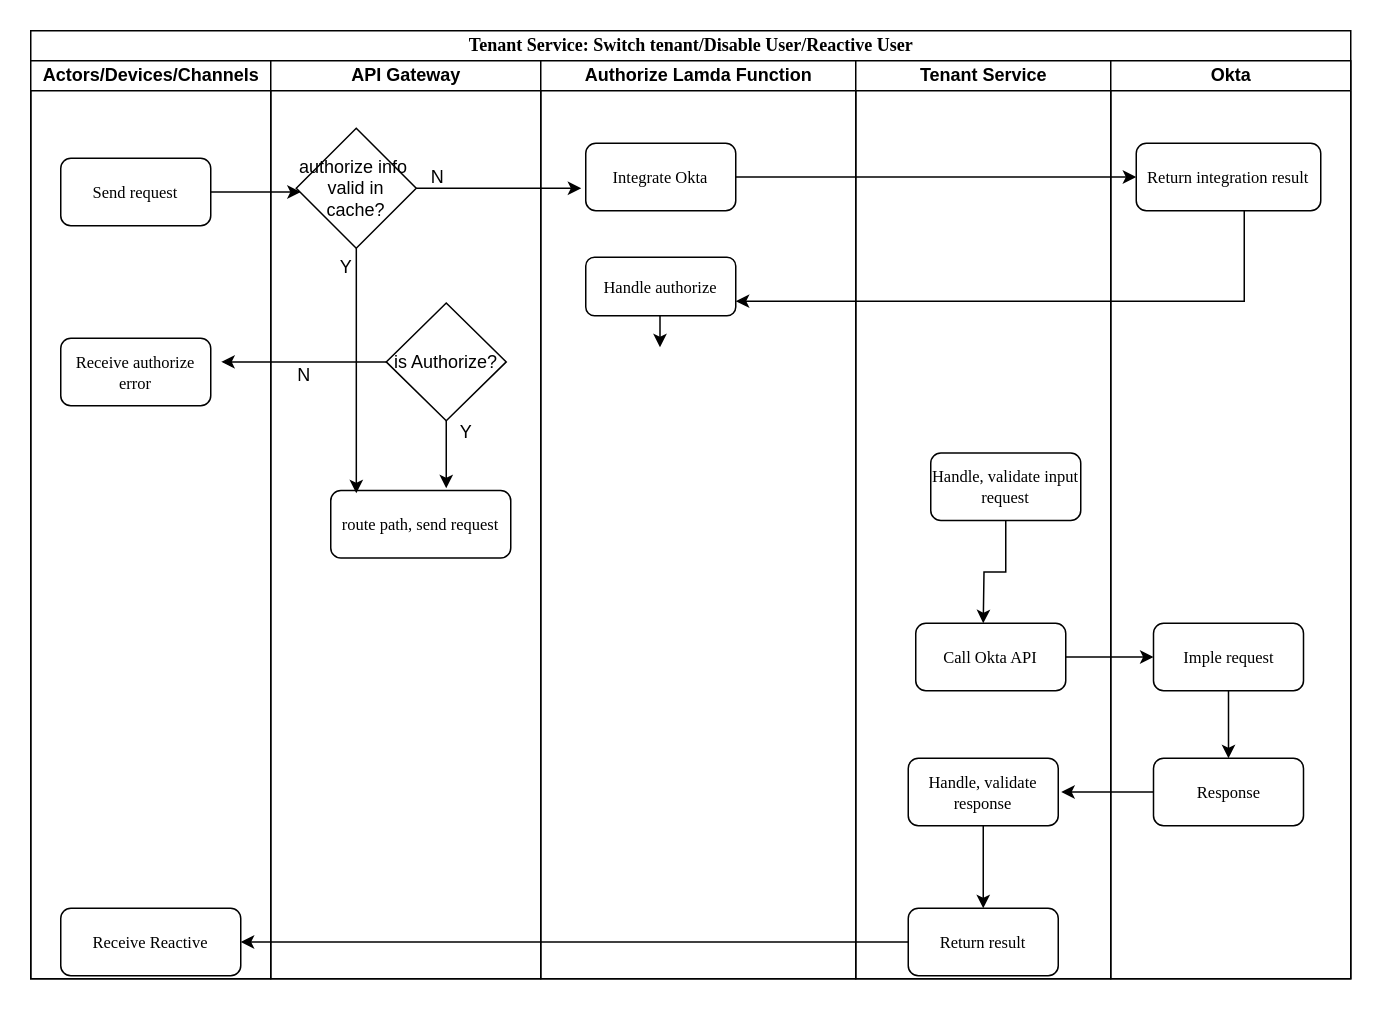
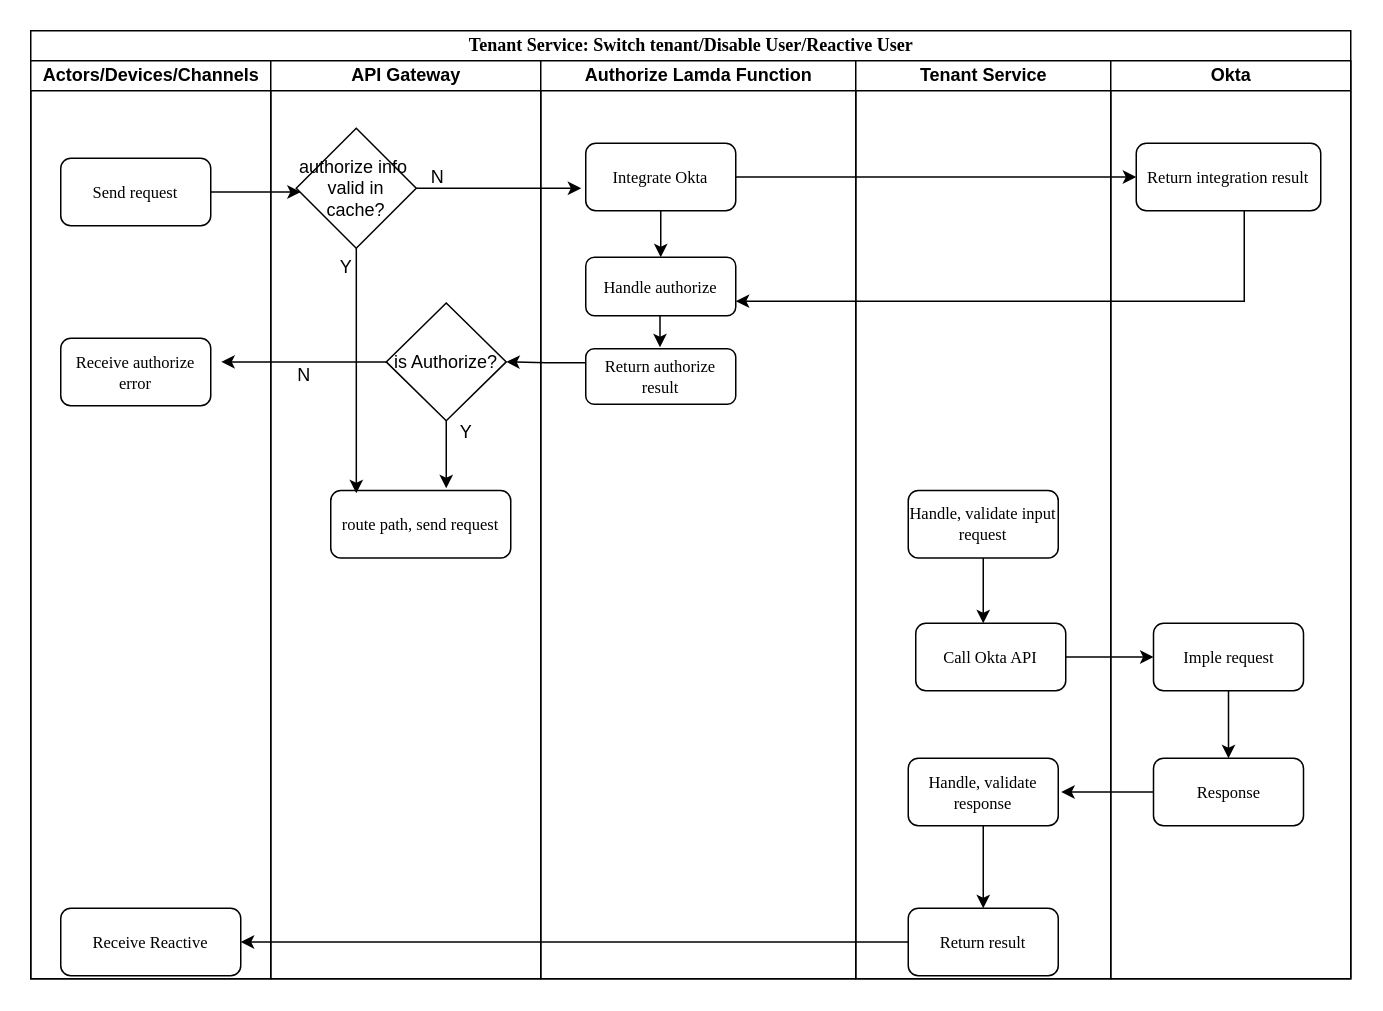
none -> (661, 240)
none -> (551, 363)
none -> (661, 377)
(1006, 487) -> (983, 524)
